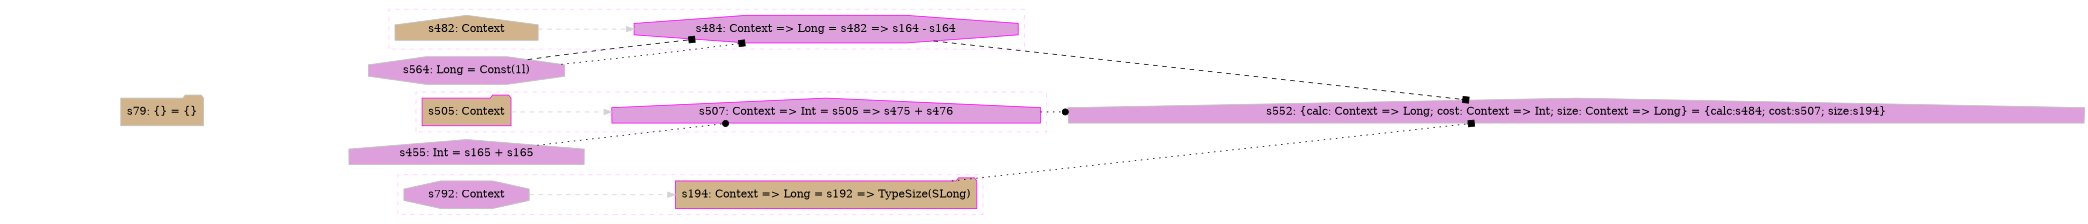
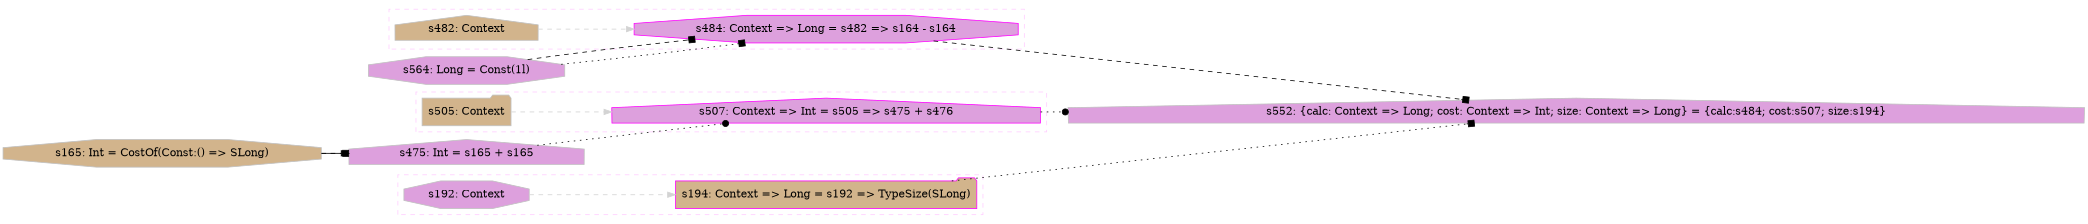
(162, 112) -> none
(467, 112) -> (467, 112)
none -> (162, 153)
(467, 153) -> (467, 153)
(467, 195) -> (467, 195)
